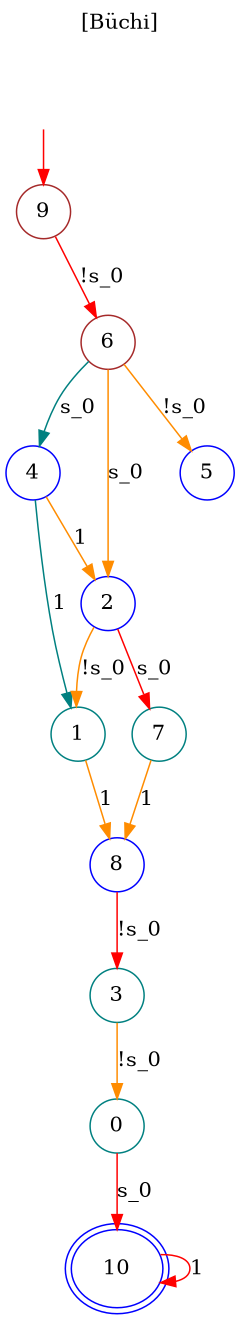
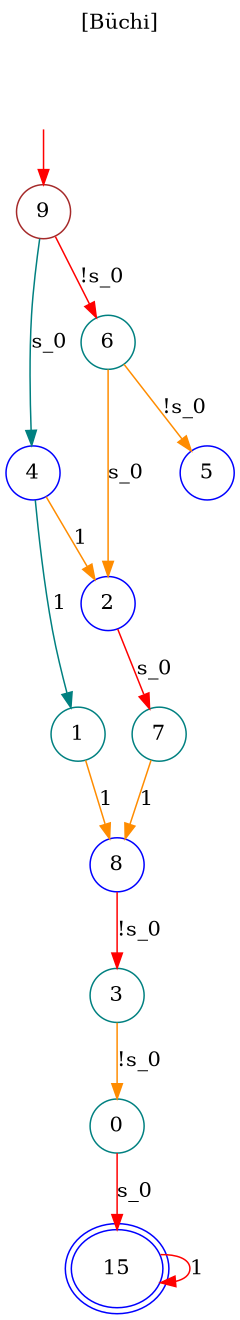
(108, 342) -> (108, 342)
(62, 394) -> (31, 334)
(81, 658) -> none
(117, 1269) -> (117, 1269)
